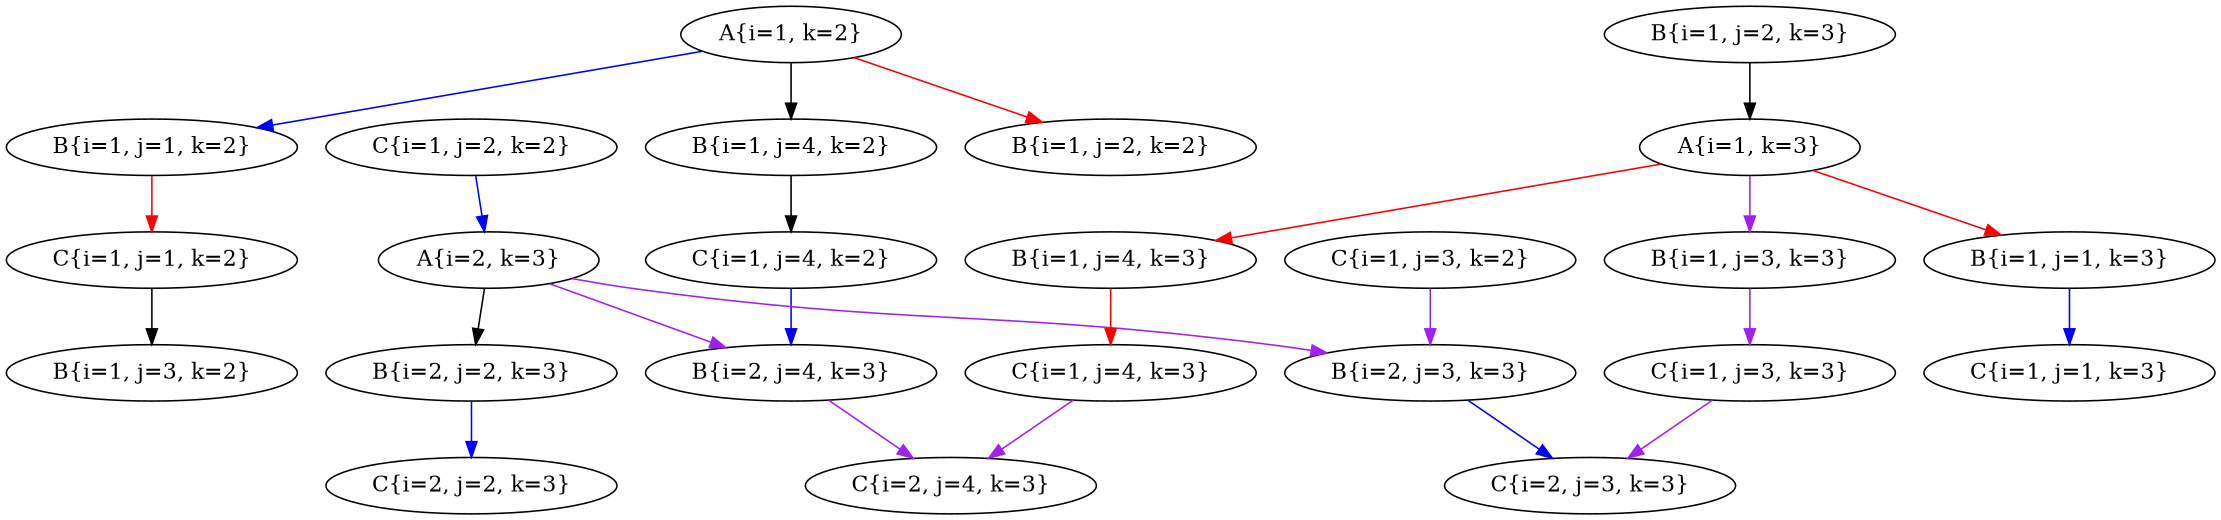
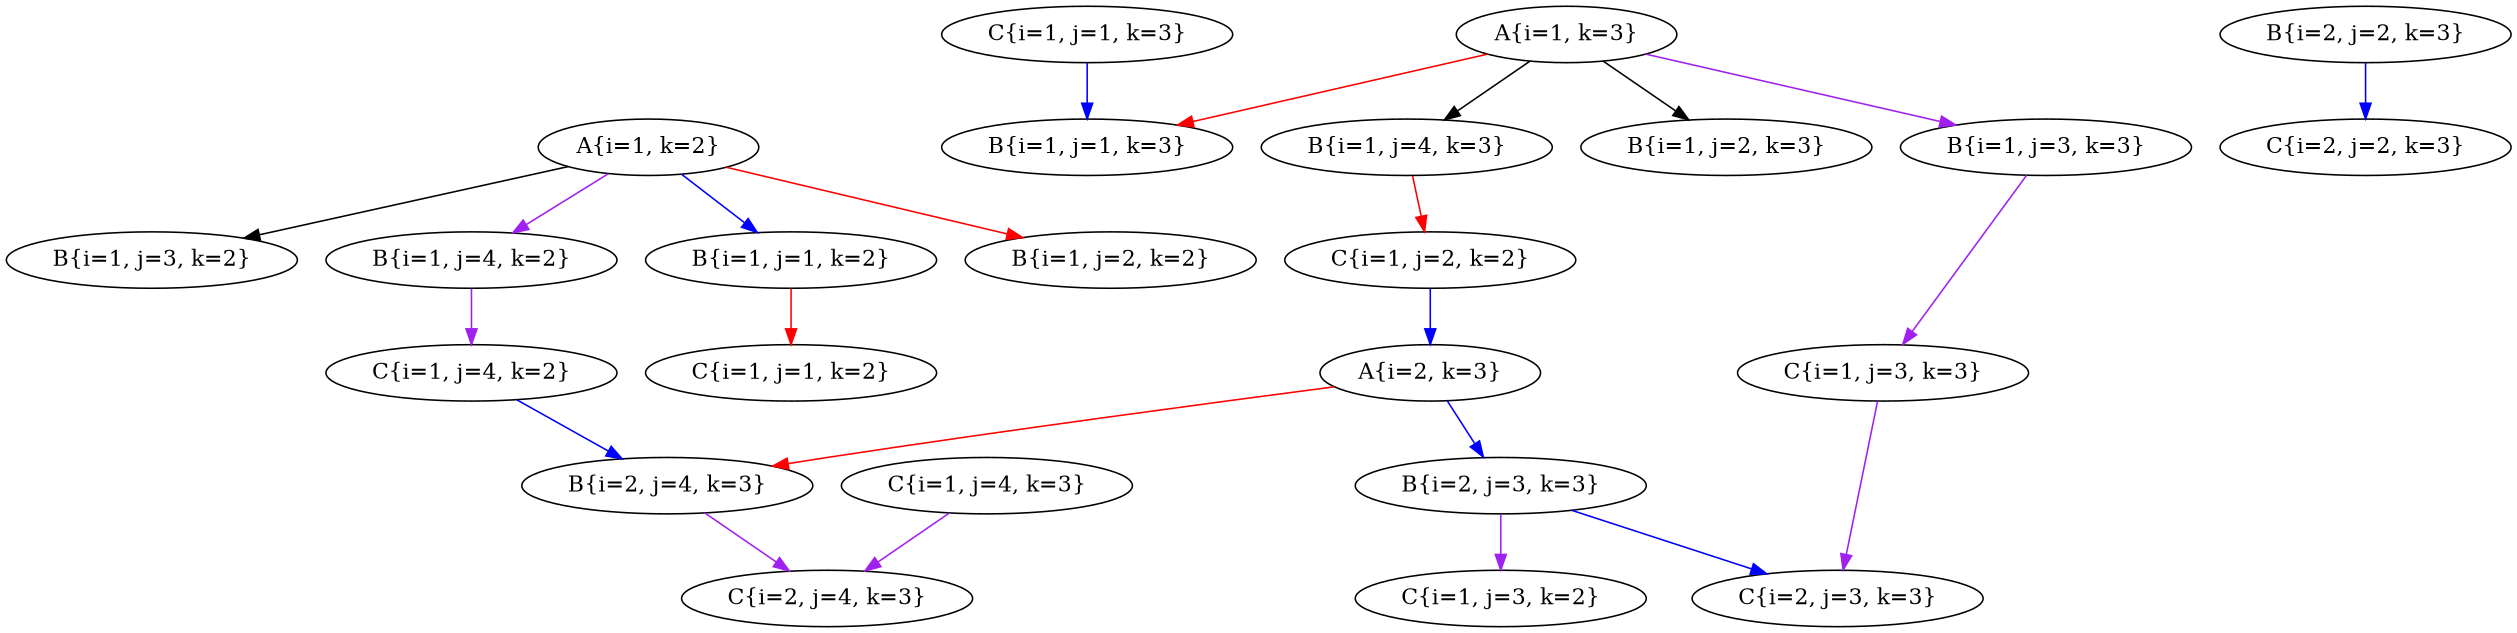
(791, 83) -> (567, 199)
(1750, 83) -> (1639, 86)
(791, 196) -> (471, 309)
(1446, 201) -> (1494, 86)
(152, 309) -> (414, 201)
(481, 309) -> none
(1111, 309) -> (1417, 196)
(1430, 309) -> (1501, 534)
(2069, 309) -> (1087, 83)
(630, 313) -> (1061, 424)
(941, 317) -> (1461, 422)
